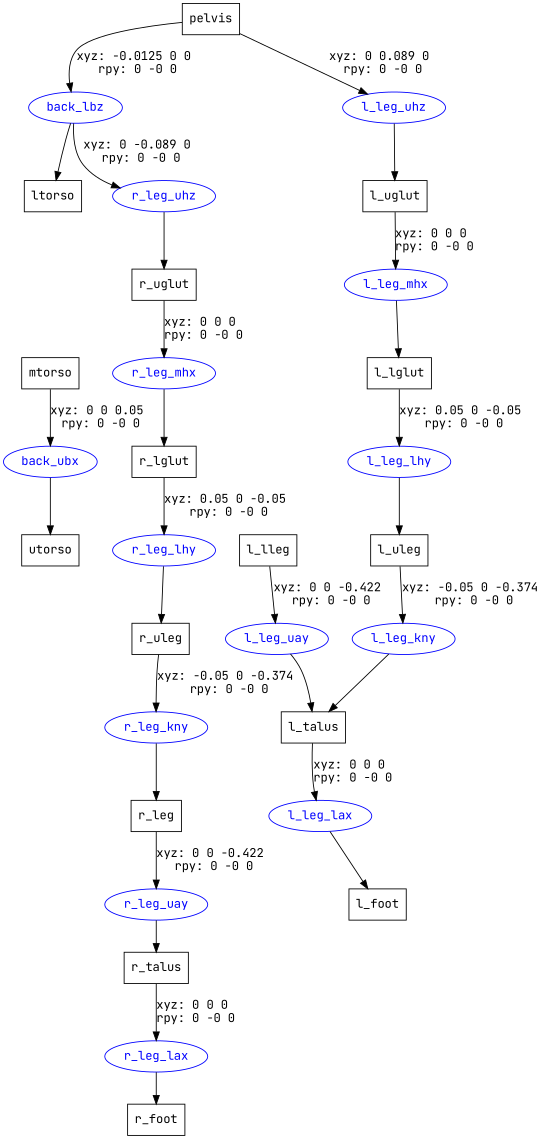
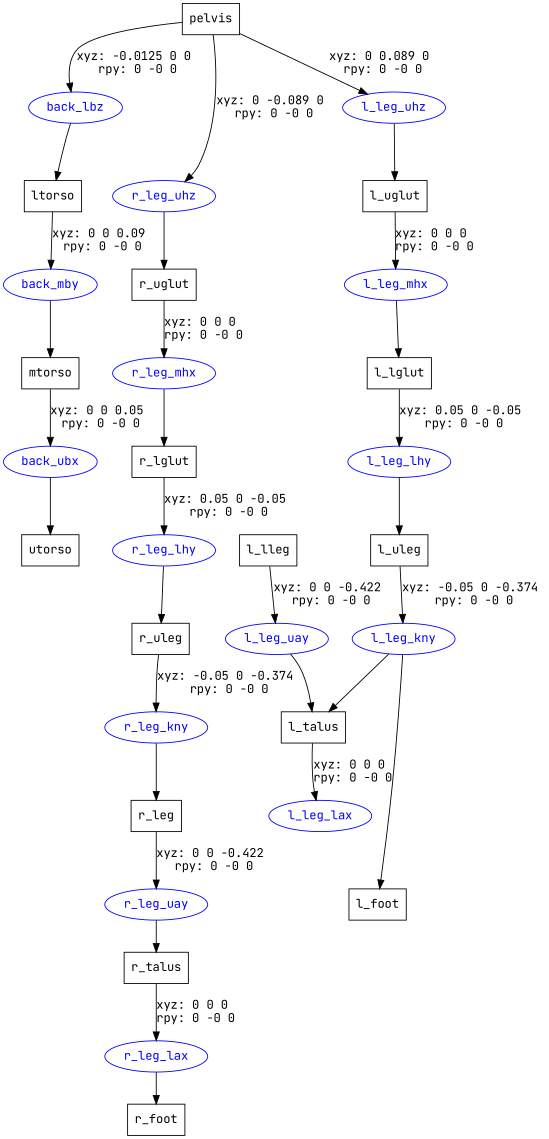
(81, 161) -> (214, 108)
none -> (50, 285)
(347, 857) -> (394, 767)
